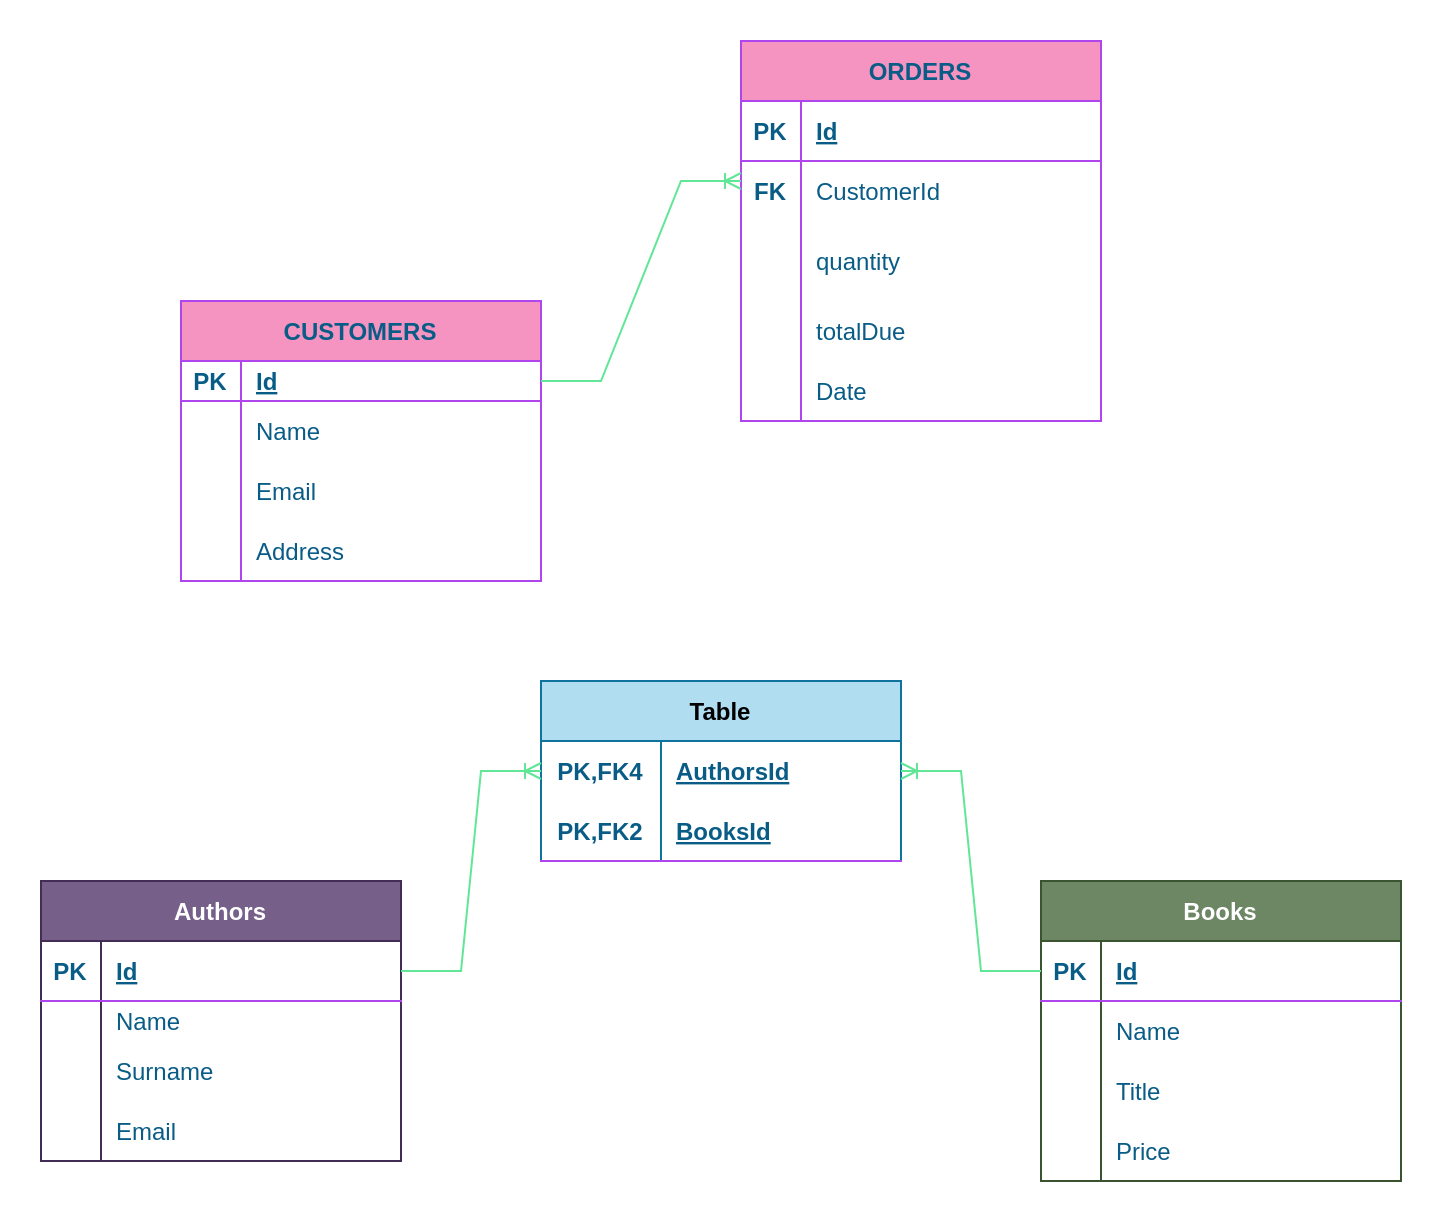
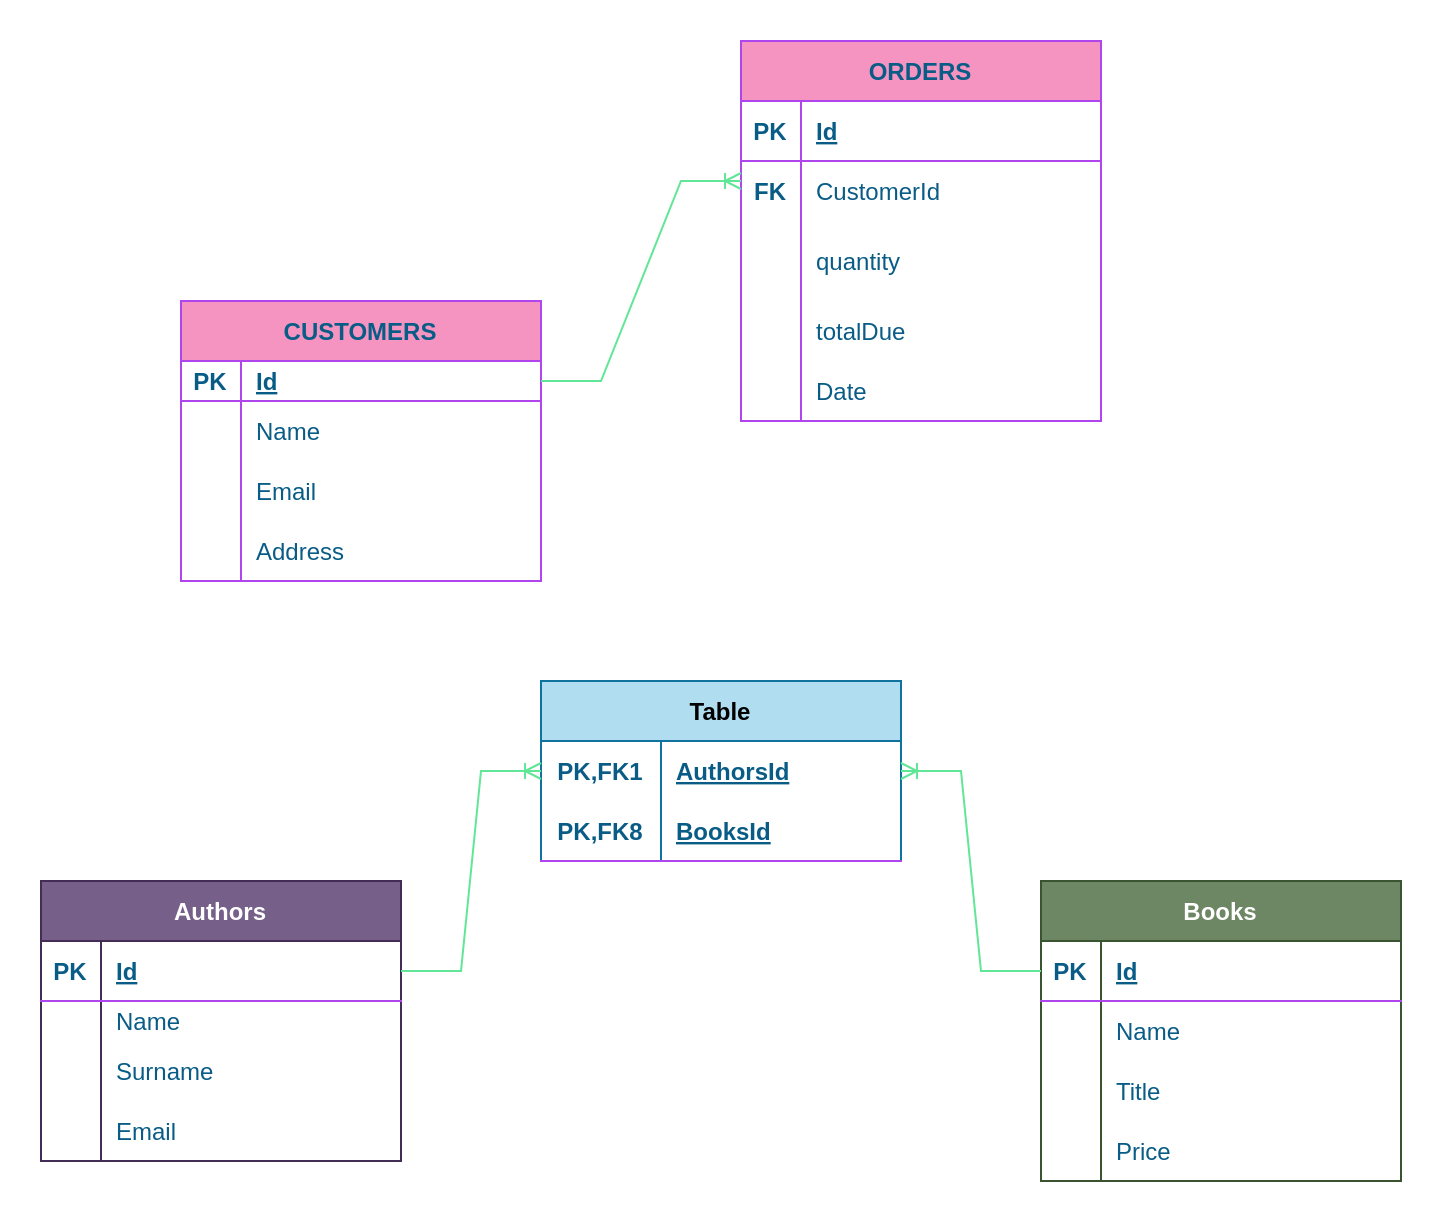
(600, 772) -> (600, 772)
(600, 832) -> (600, 832)
